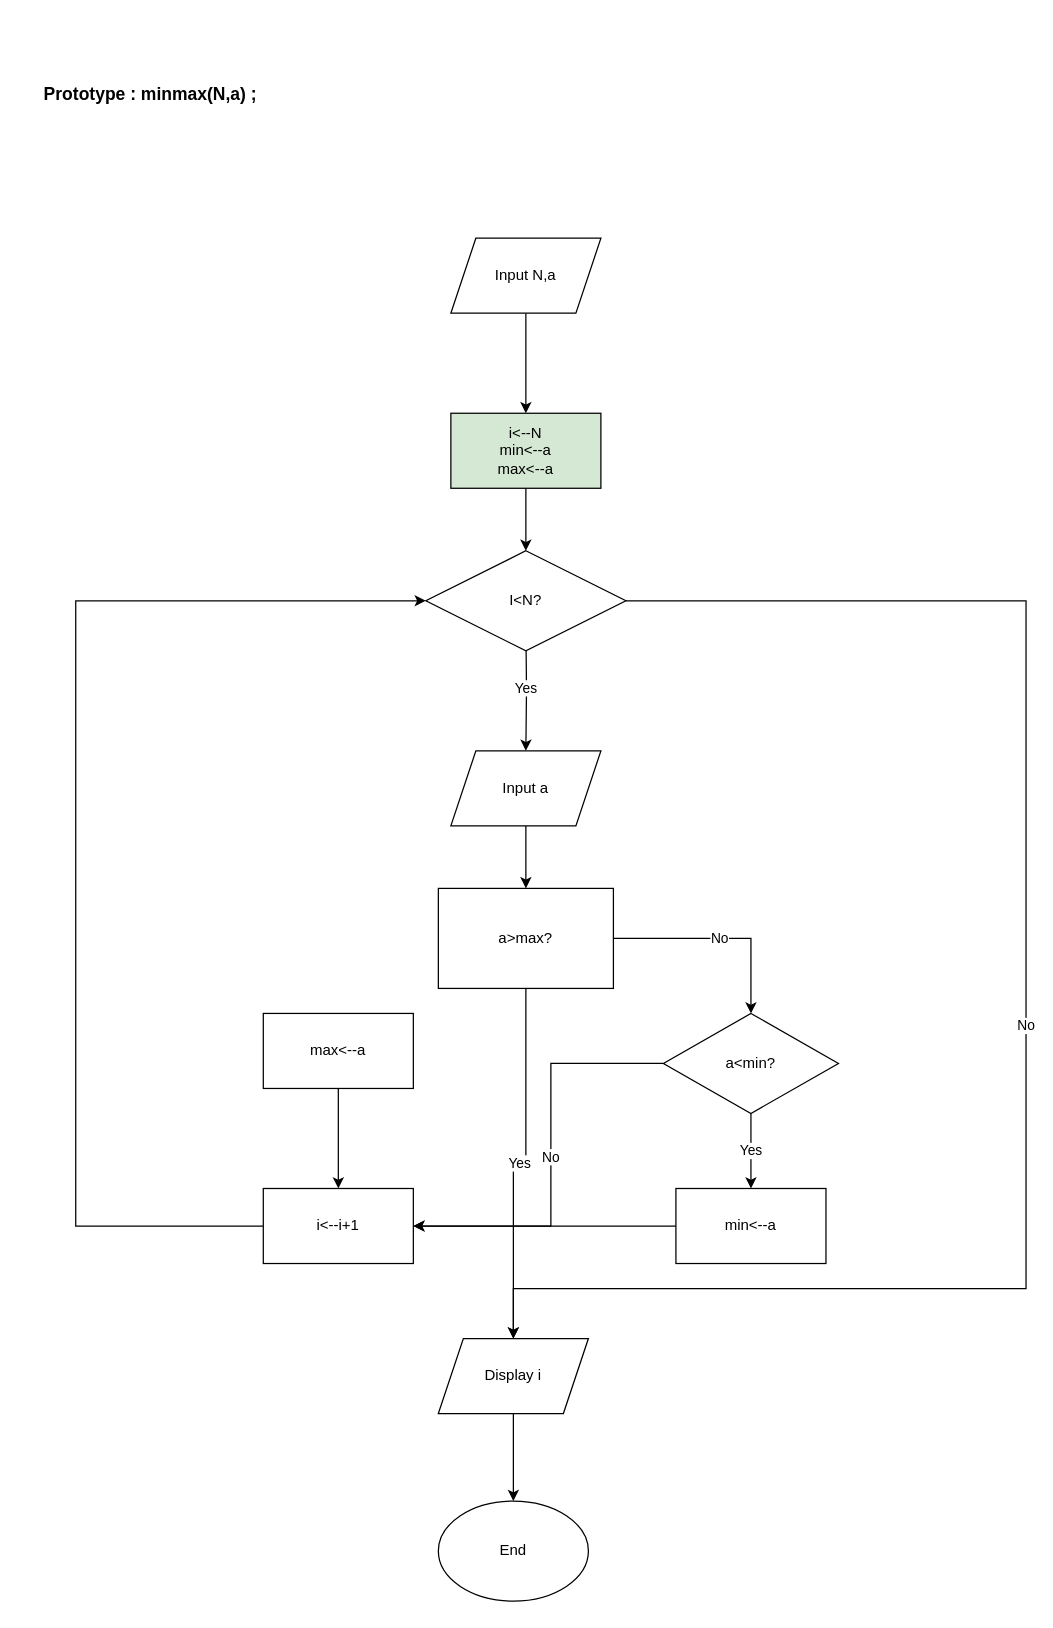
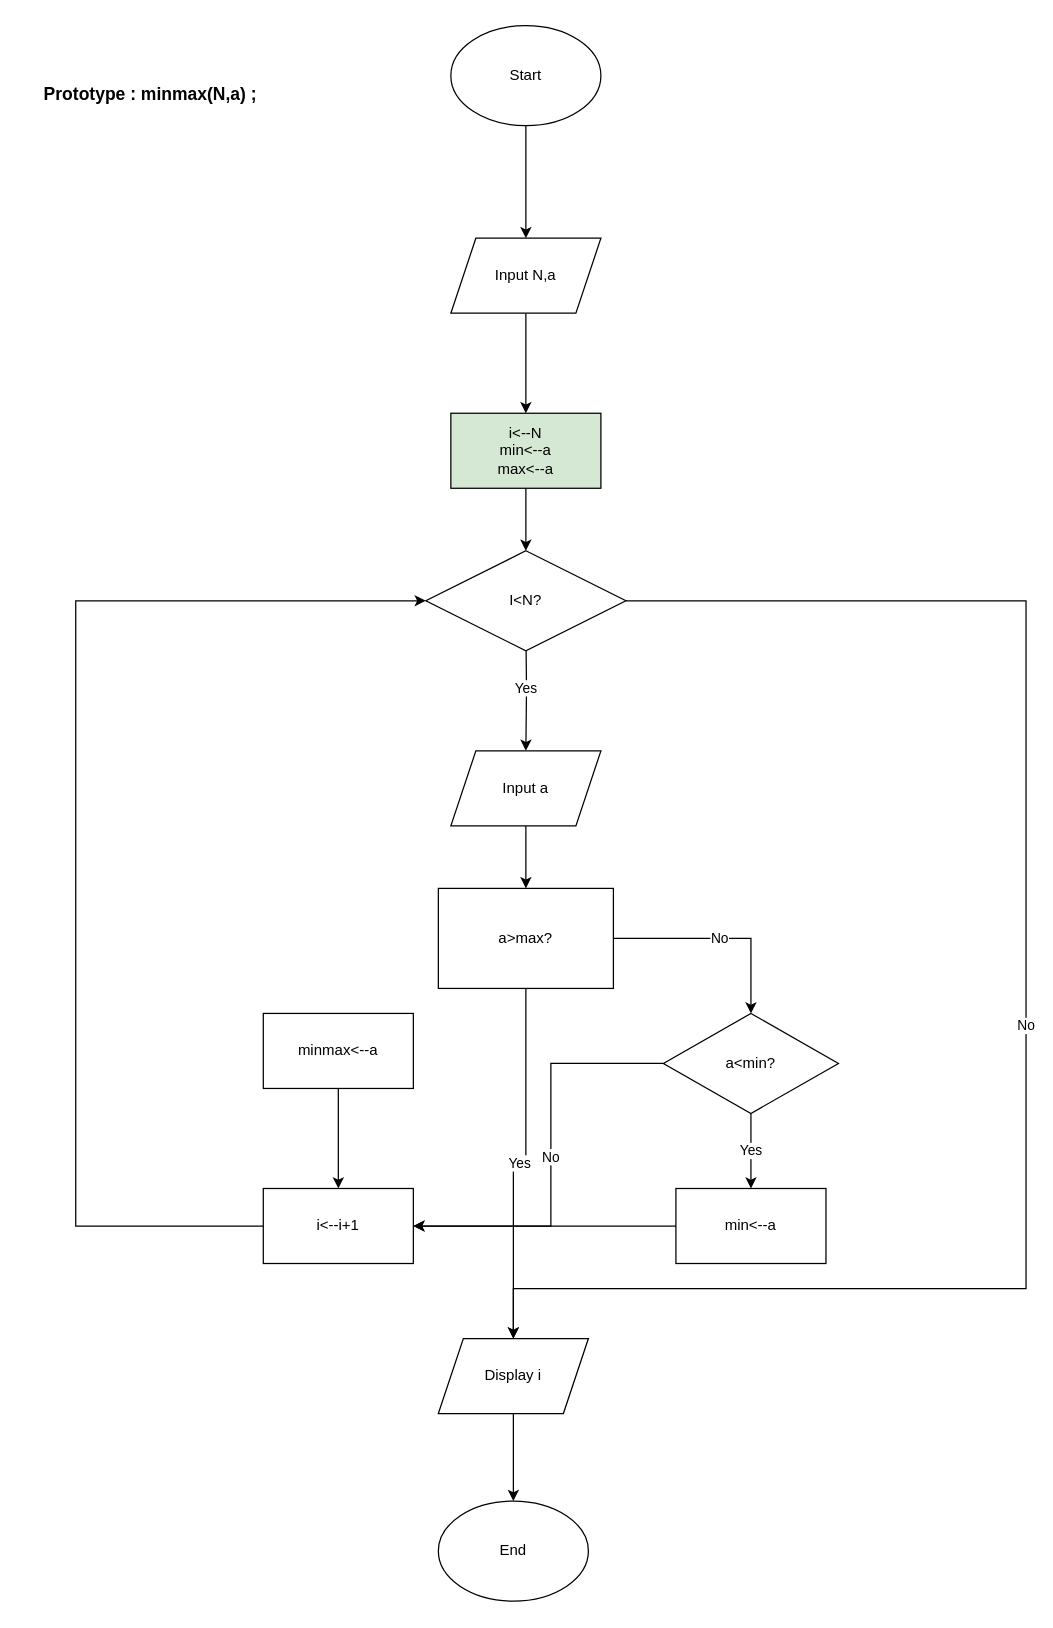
none -> (526, 76)
none -> (526, 178)
(338, 1051) -> (338, 1051)
